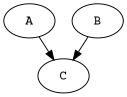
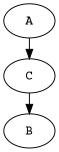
(83, 44) -> (29, 99)
